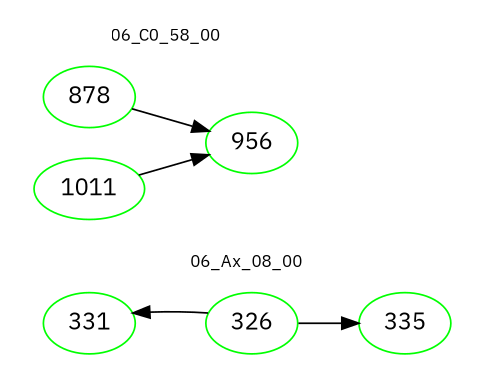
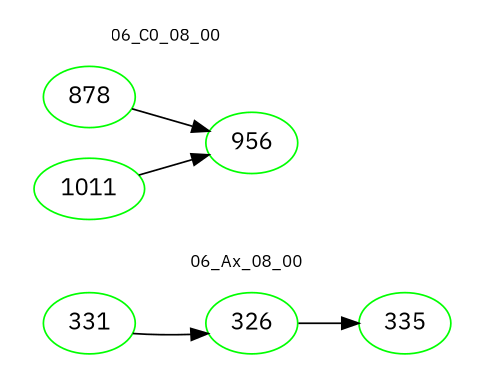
(166, 37) -> (166, 37)
(179, 312) -> (162, 335)
